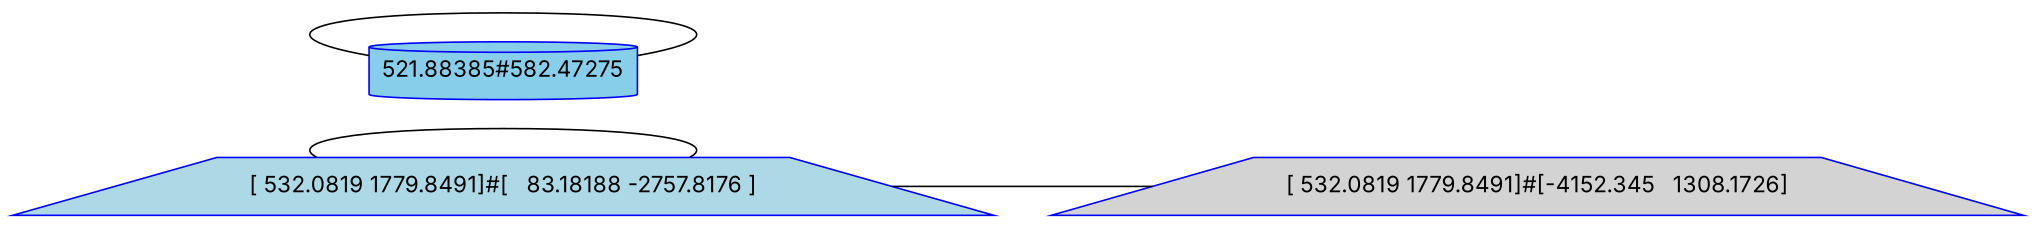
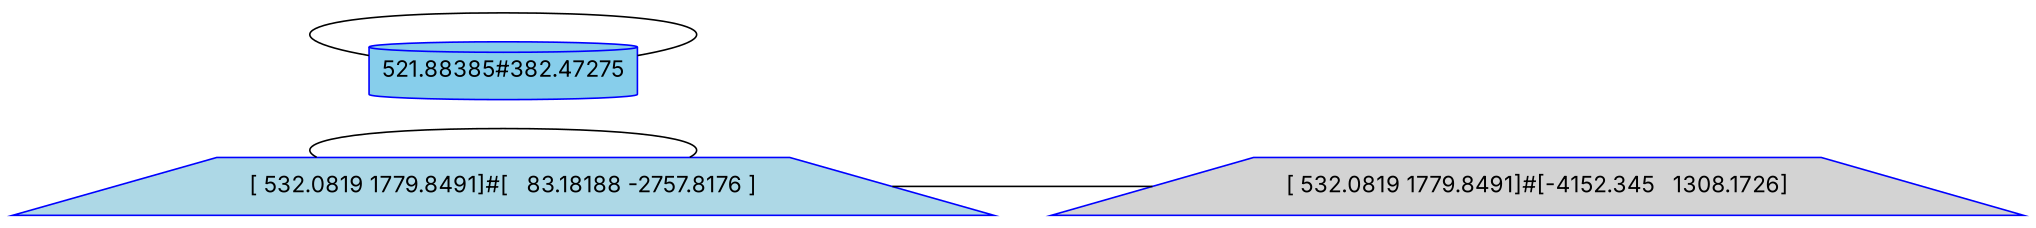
(503, 71) -> (503, 71)
